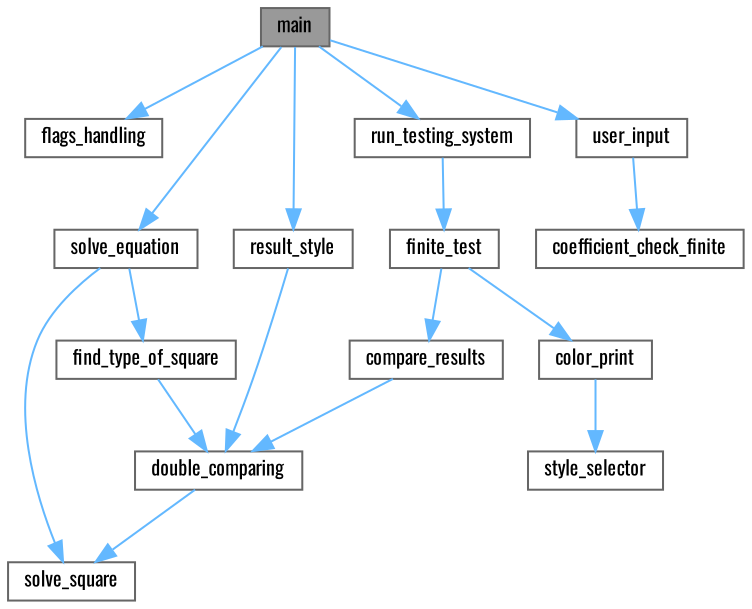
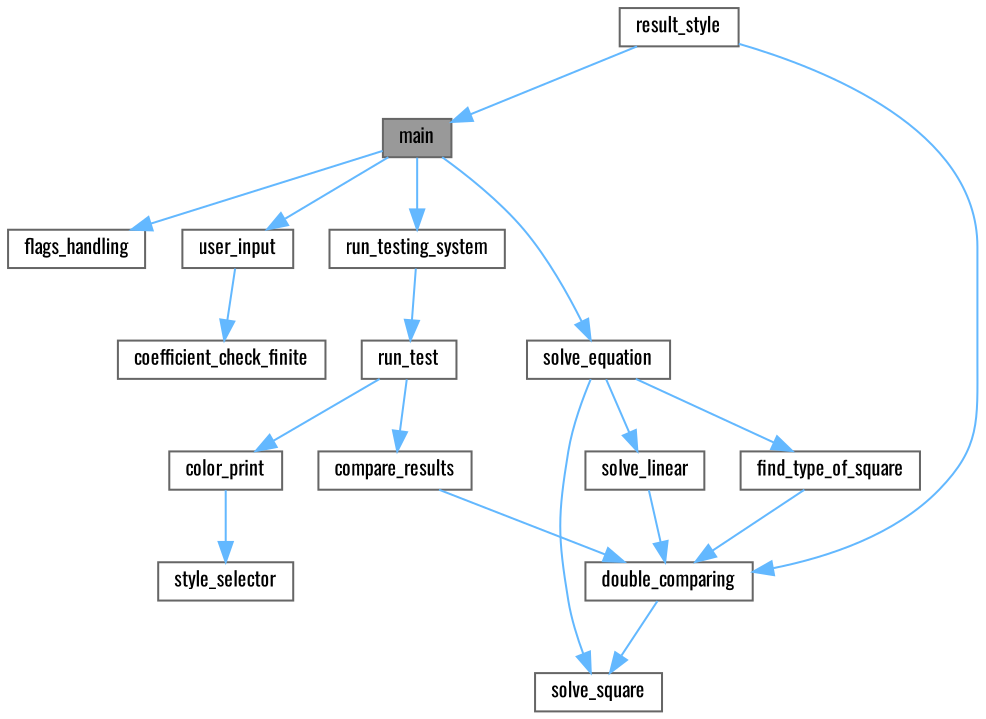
(294, 128) -> (554, 80)
(444, 249) -> (409, 360)
none -> (645, 471)
